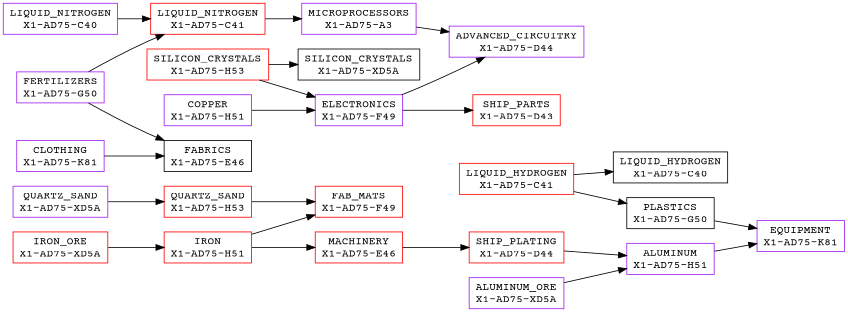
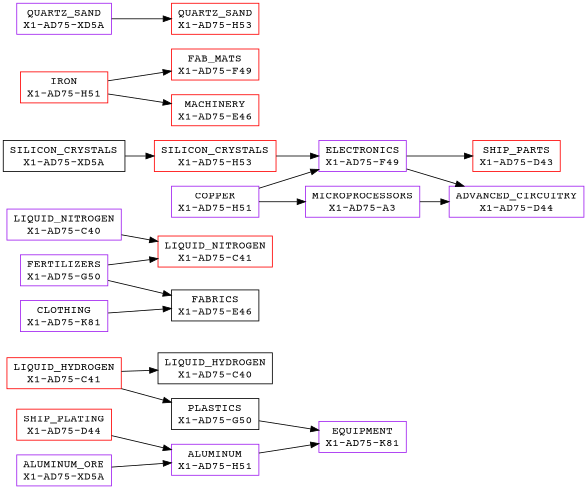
(279, 19) -> (278, 202)
(279, 65) -> (135, 156)
(279, 202) -> none
(60, 247) -> none
(432, 247) -> none
